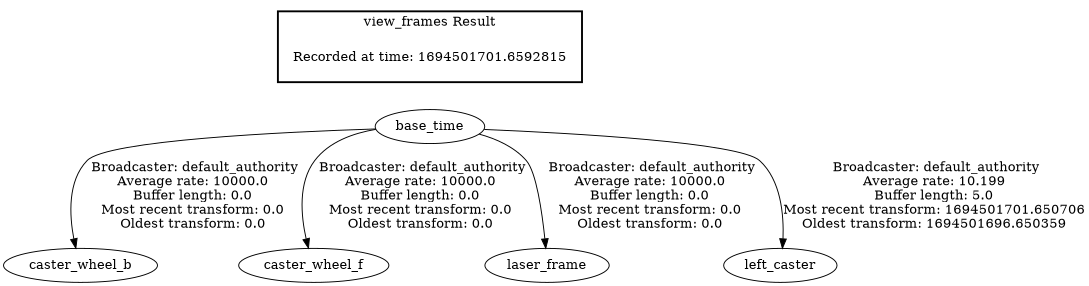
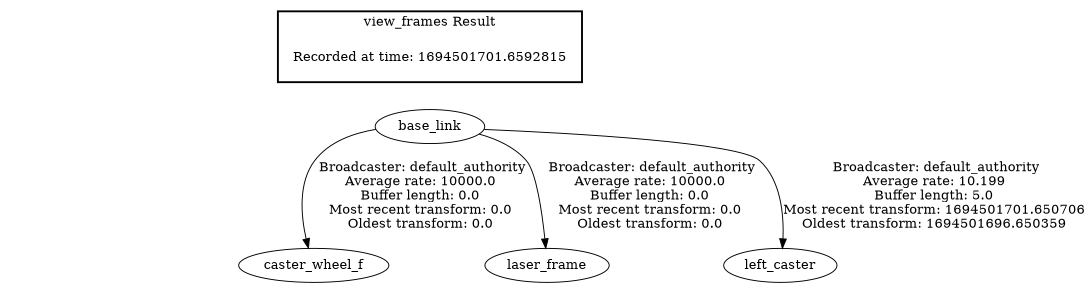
(430, 127) -> (430, 127)
(81, 265) -> none
